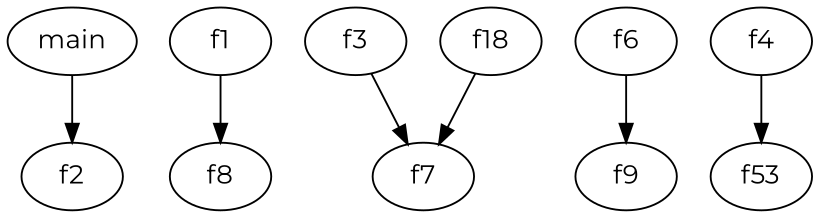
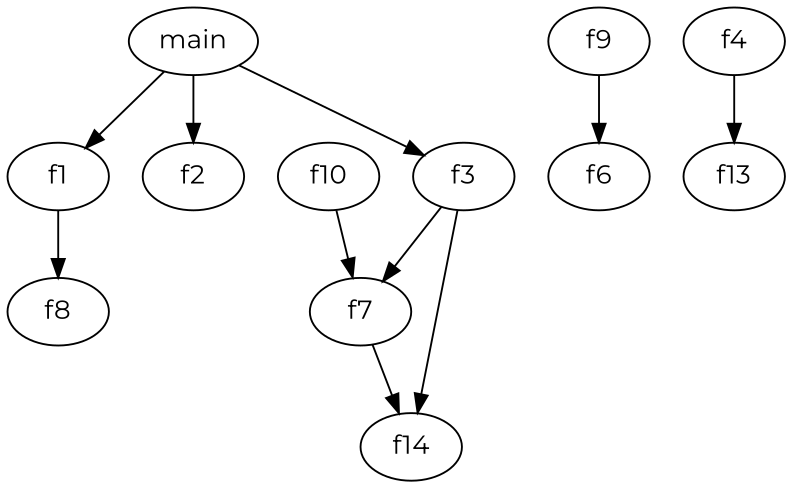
(491, 41) -> (329, 177)
(626, 100) -> (599, 100)
none -> (132, 103)
none -> (323, 106)
(761, 177) -> (734, 177)
none -> (411, 447)
